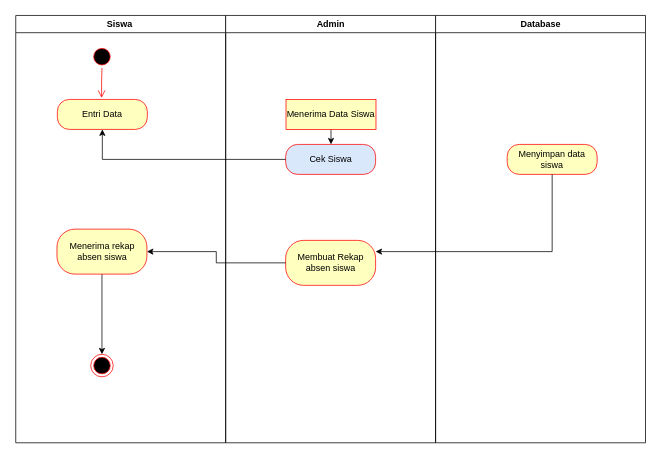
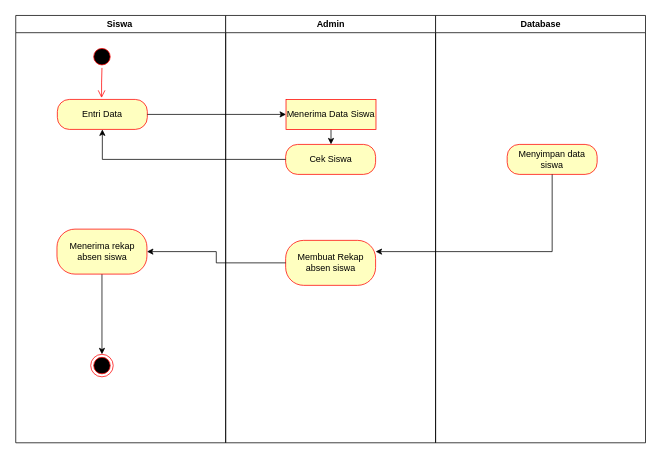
none -> (214, 114)
(331, 159) -> (331, 159)
